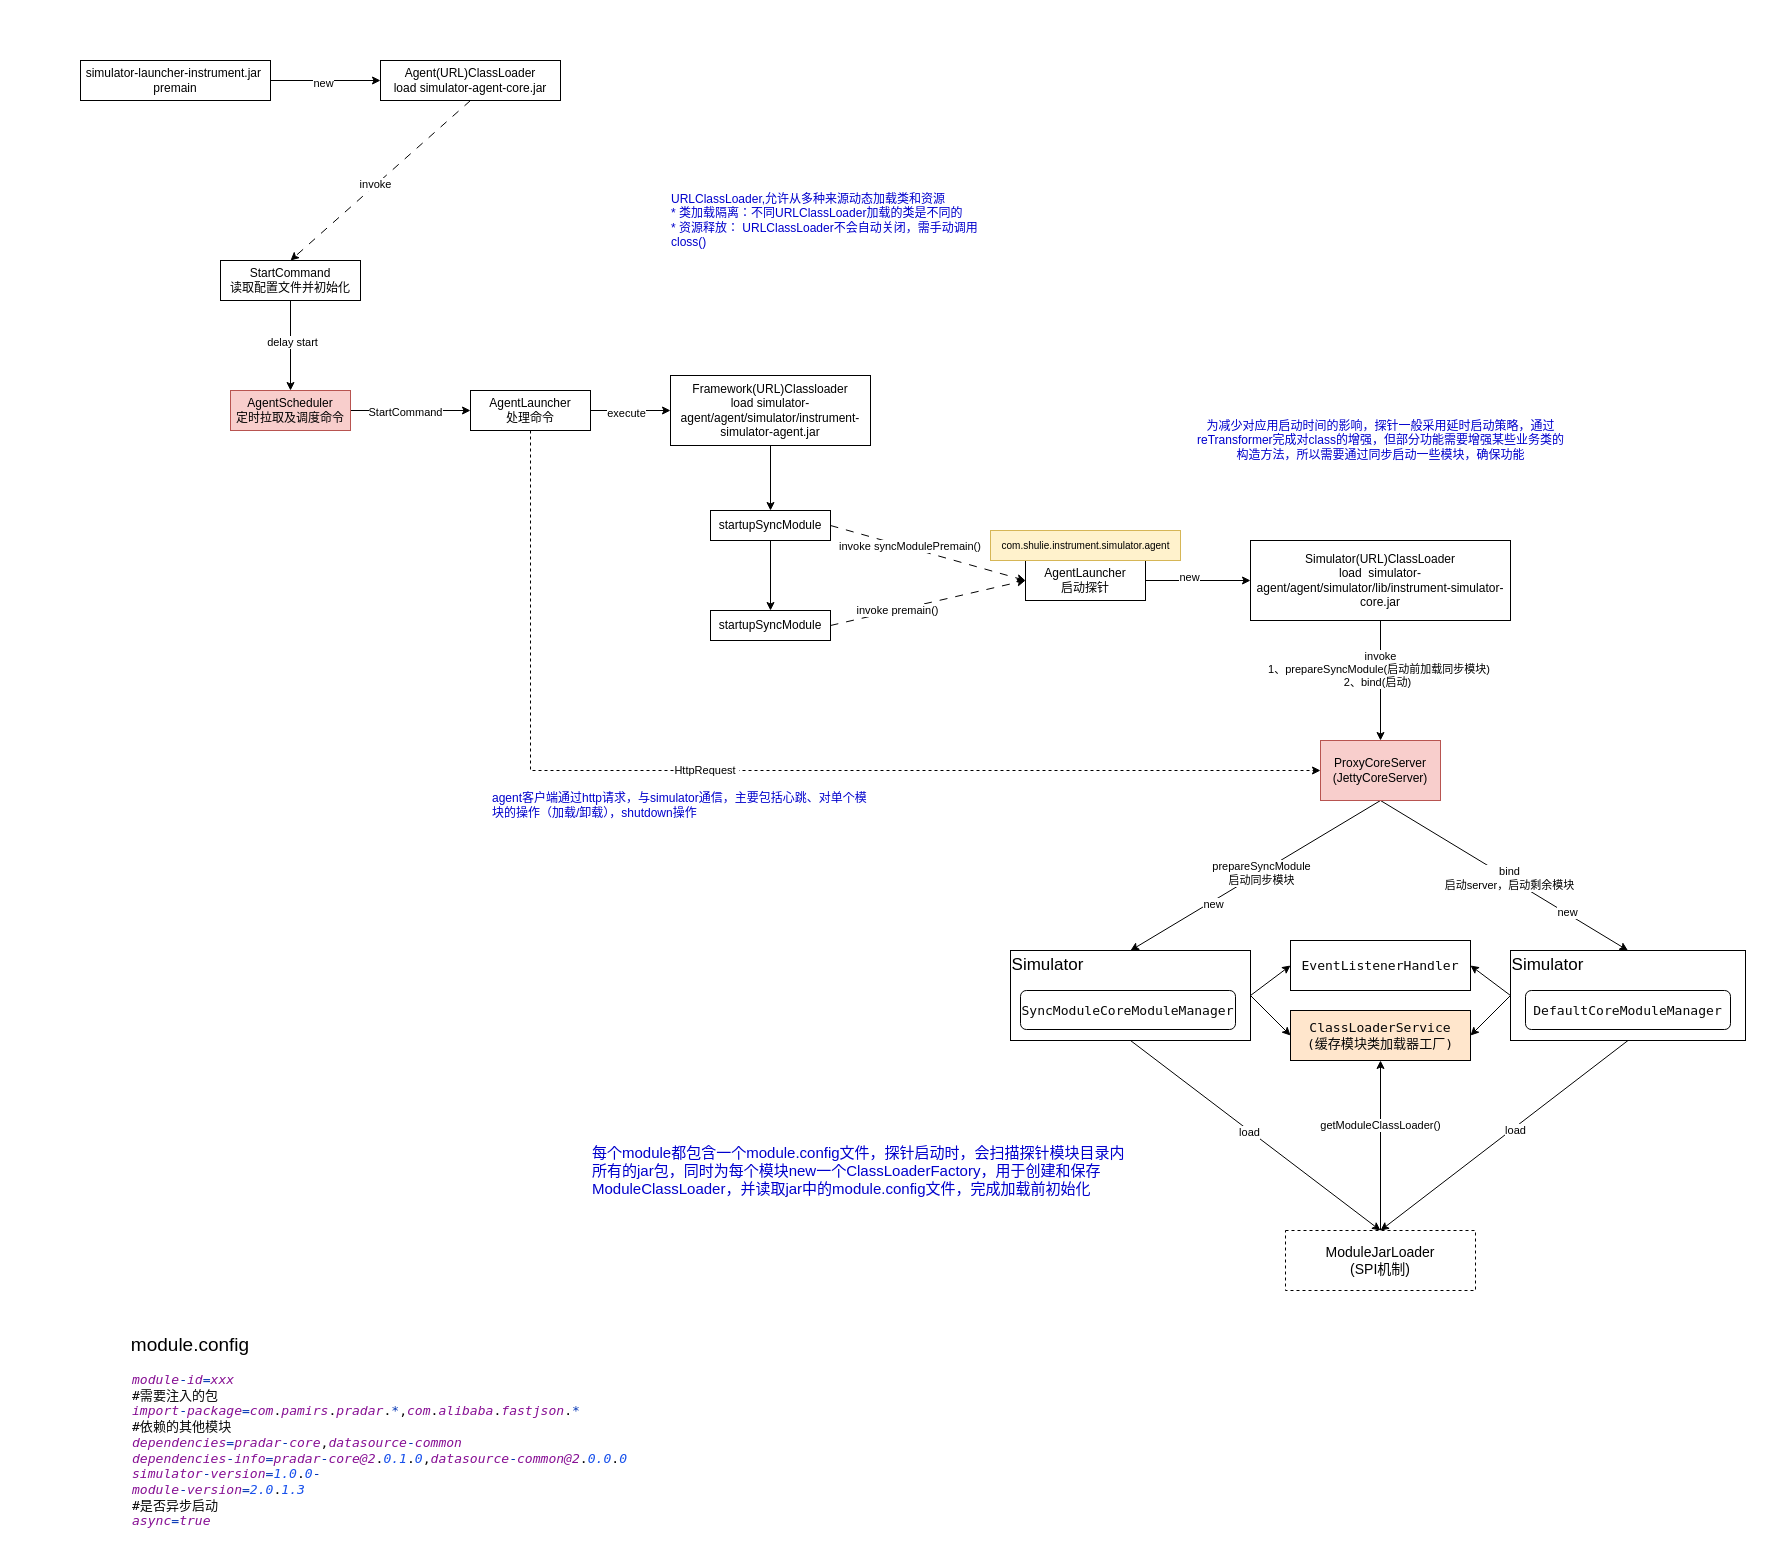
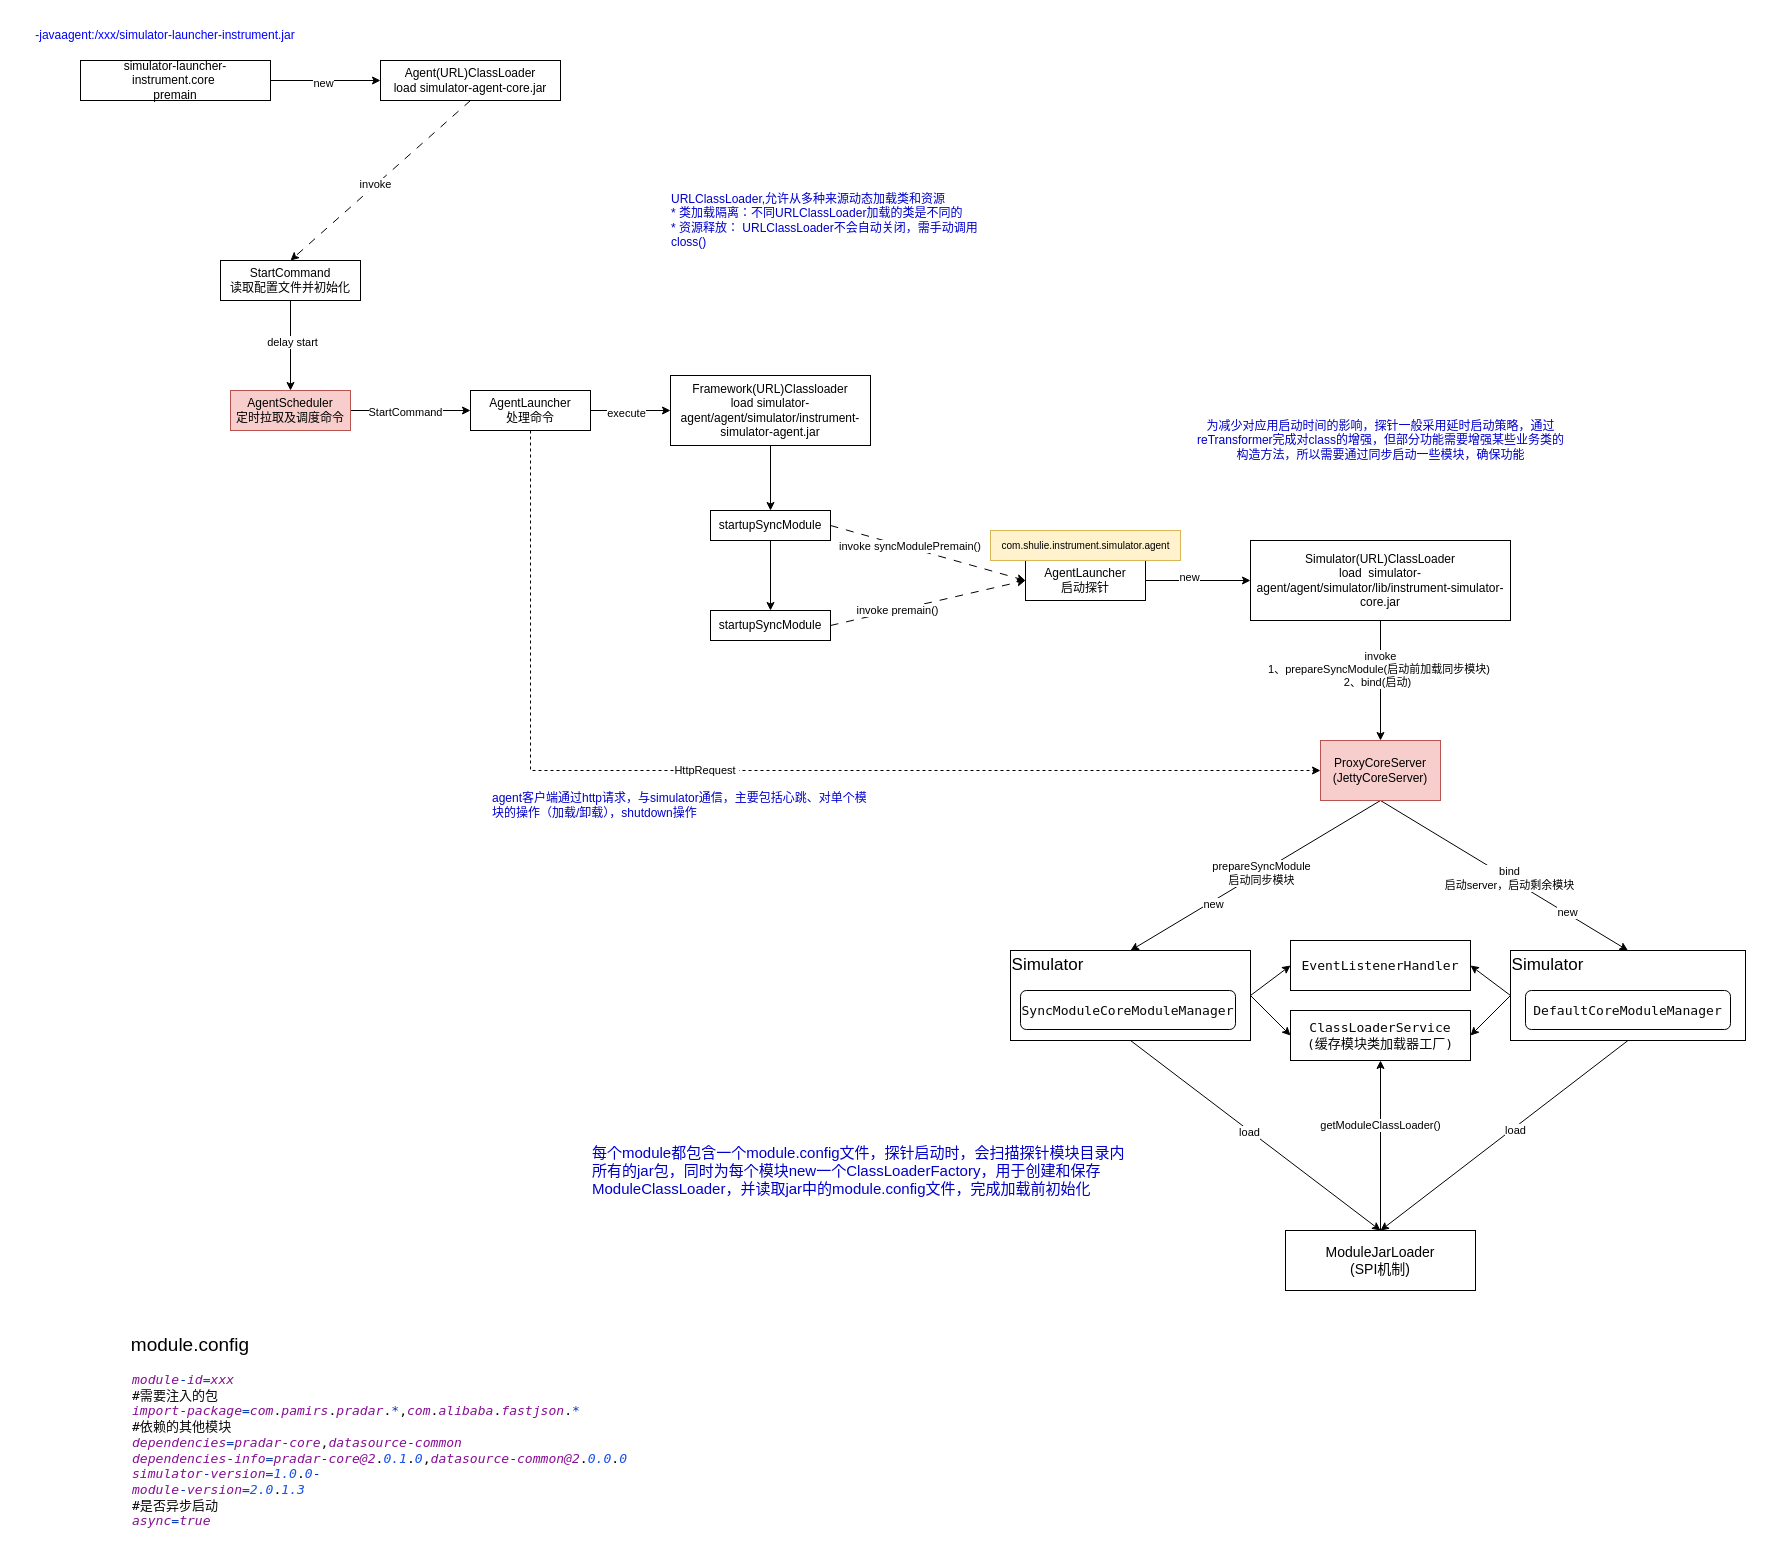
none -> (166, 36)
(176, 81) -> (176, 81)
(1381, 1036) -> (1381, 1036)
(1381, 1261) -> (1381, 1261)
